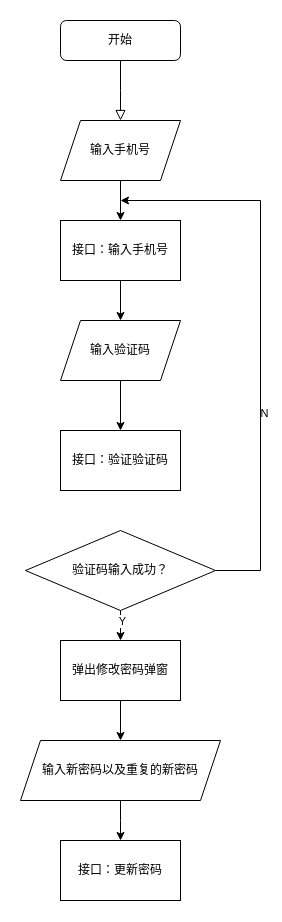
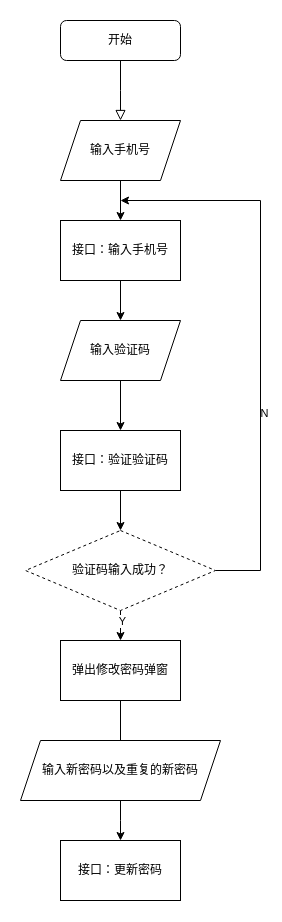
none -> (121, 507)
(121, 571) -> (121, 571)
(121, 732) -> (121, 735)
